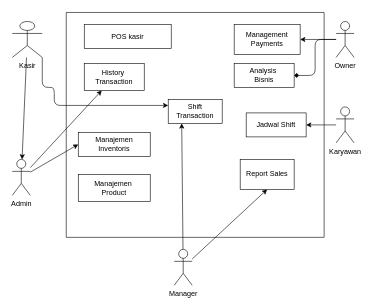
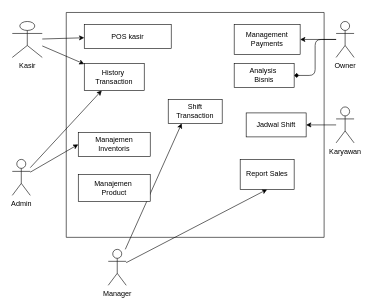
none -> (58, 38)
(106, 105) -> none
(23, 149) -> (61, 54)
(183, 267) -> (117, 267)
